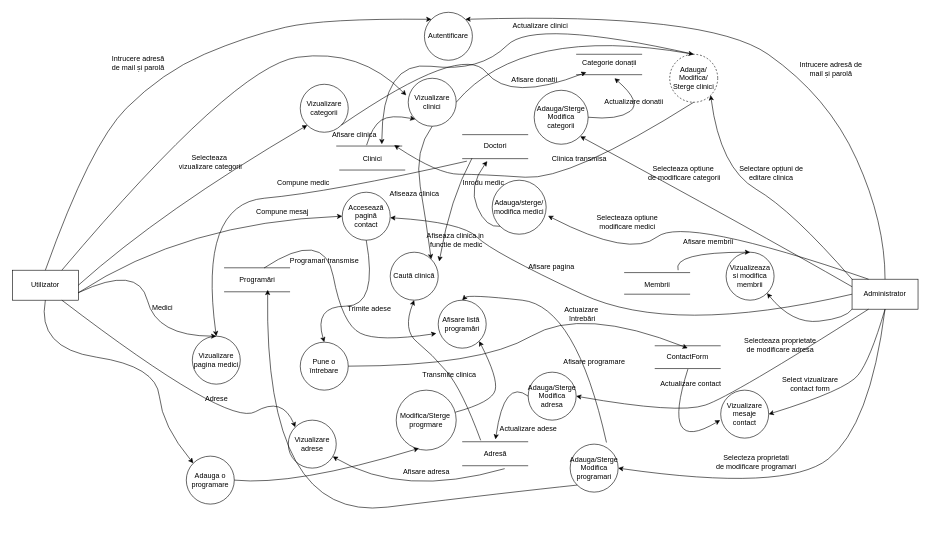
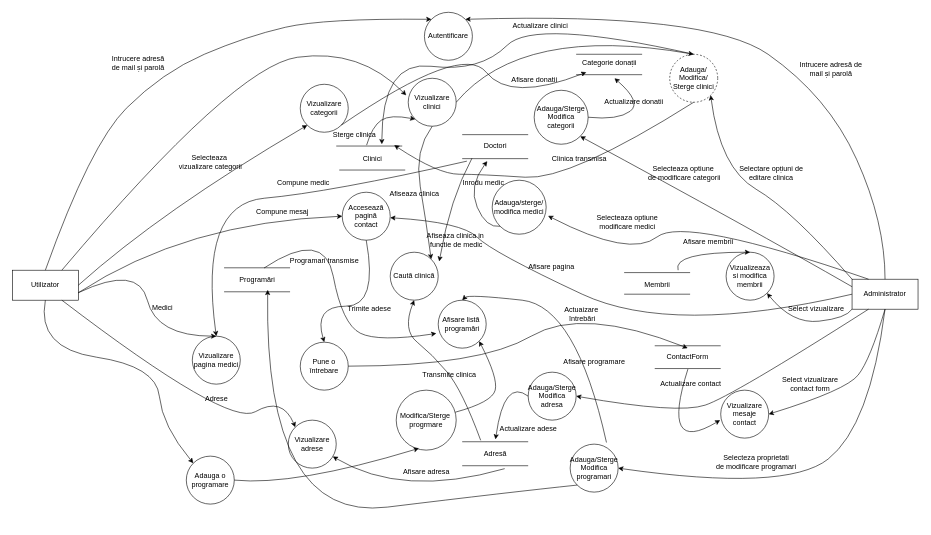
(355, 135) -> (355, 135)
none -> (816, 309)
(780, 345) -> none
